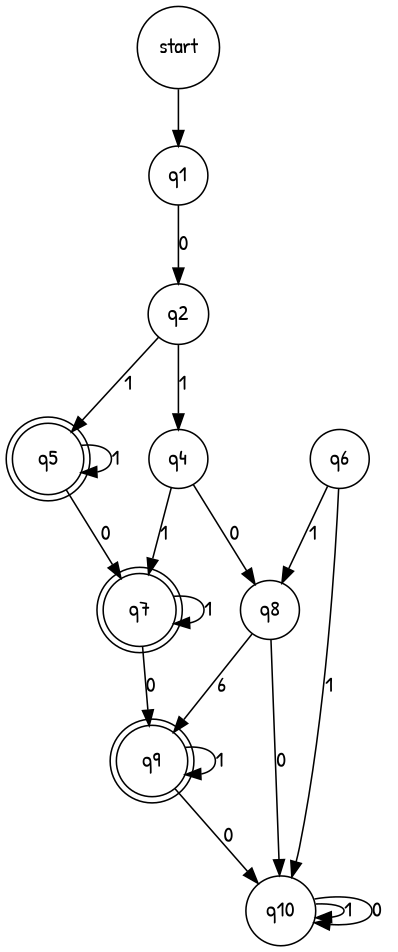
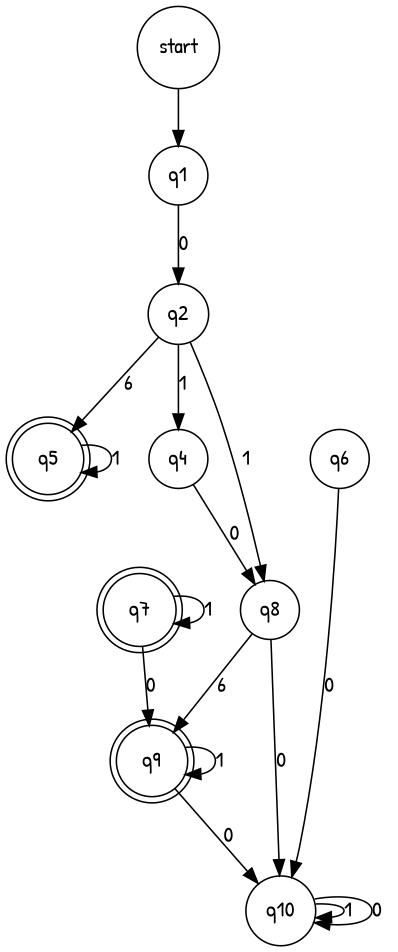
(129, 384) -> (129, 384)
(162, 523) -> none
(89, 527) -> none
(308, 527) -> (231, 452)
(330, 686) -> (330, 686)
